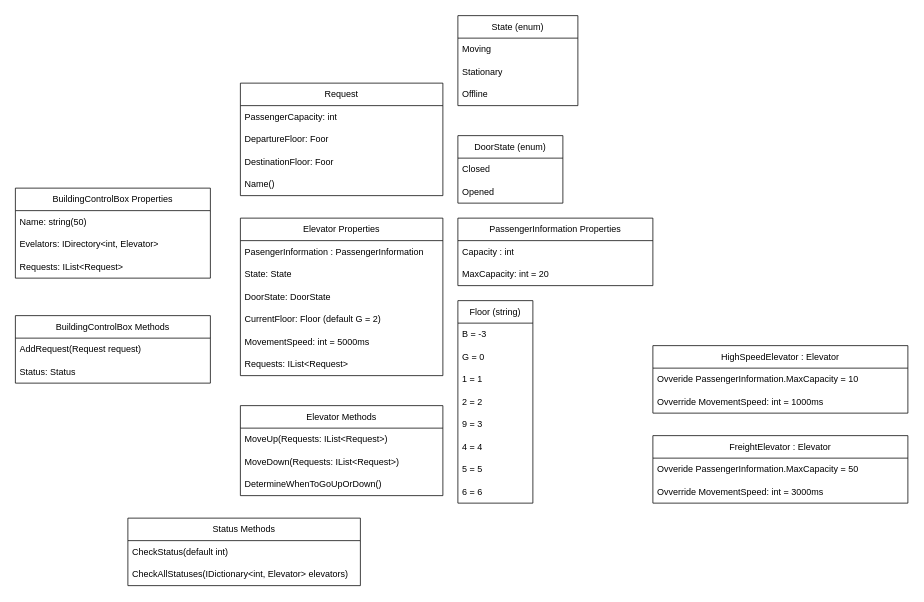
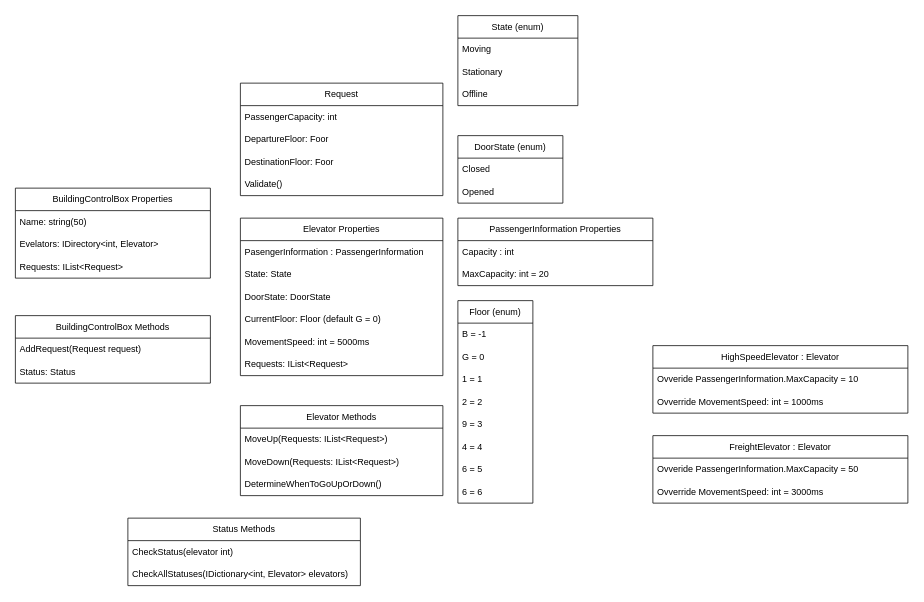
(260, 184) -> (268, 184)
(495, 312) -> (495, 312)
(323, 319) -> (323, 319)
(475, 334) -> (475, 334)
(473, 469) -> (473, 469)
(189, 552) -> (192, 552)
